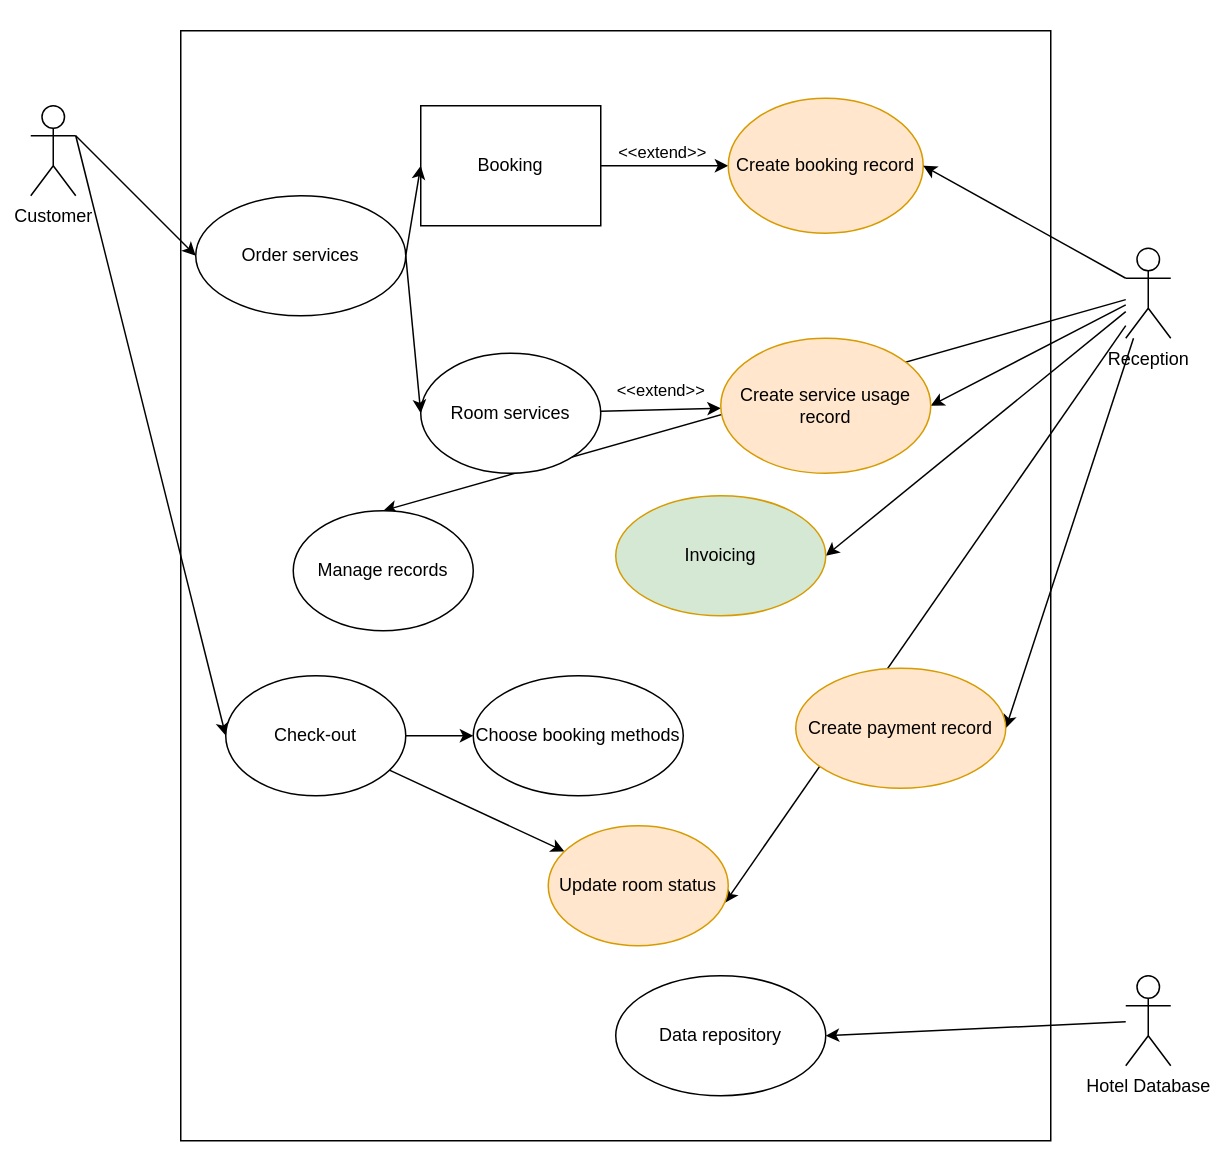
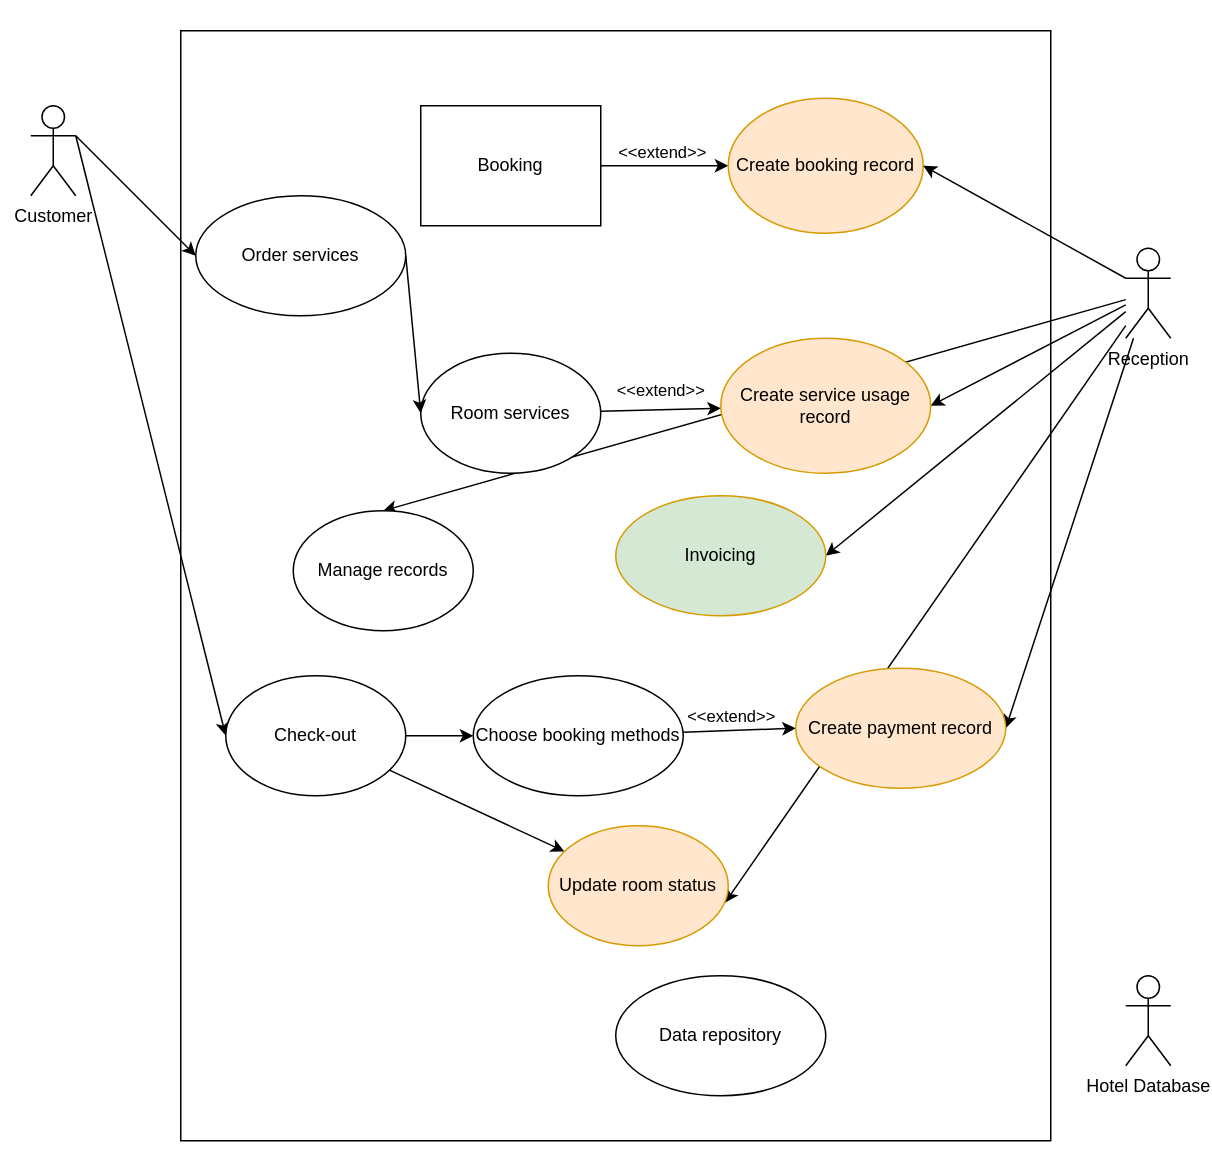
(413, 215) -> none
none -> (734, 730)
(981, 1029) -> none
